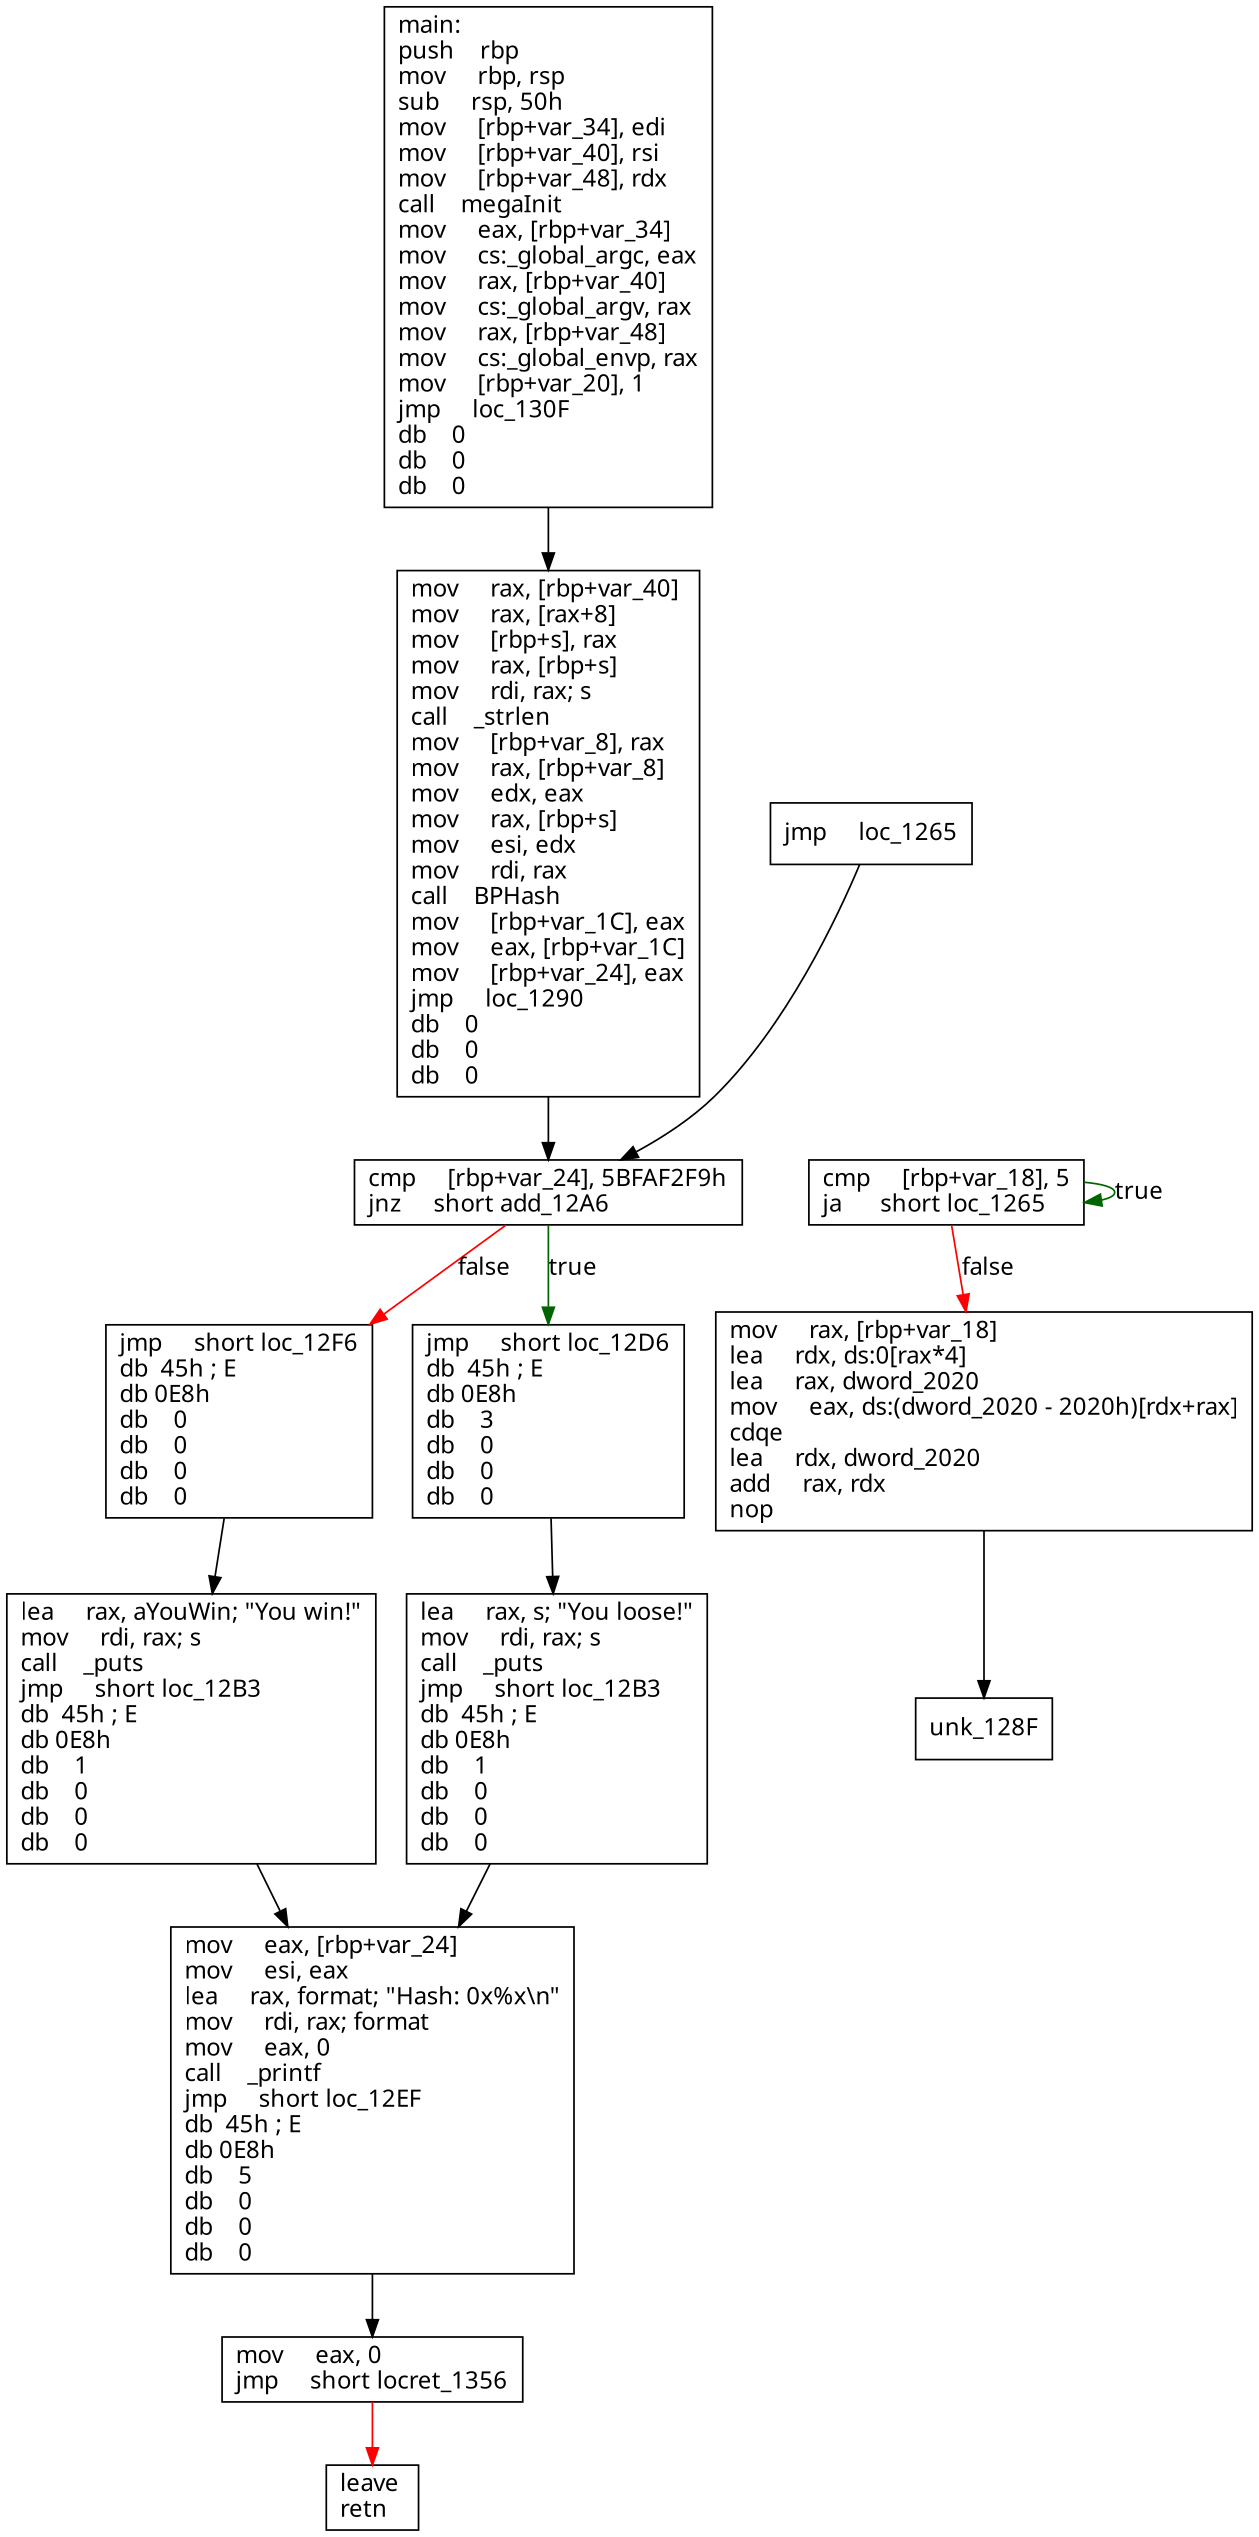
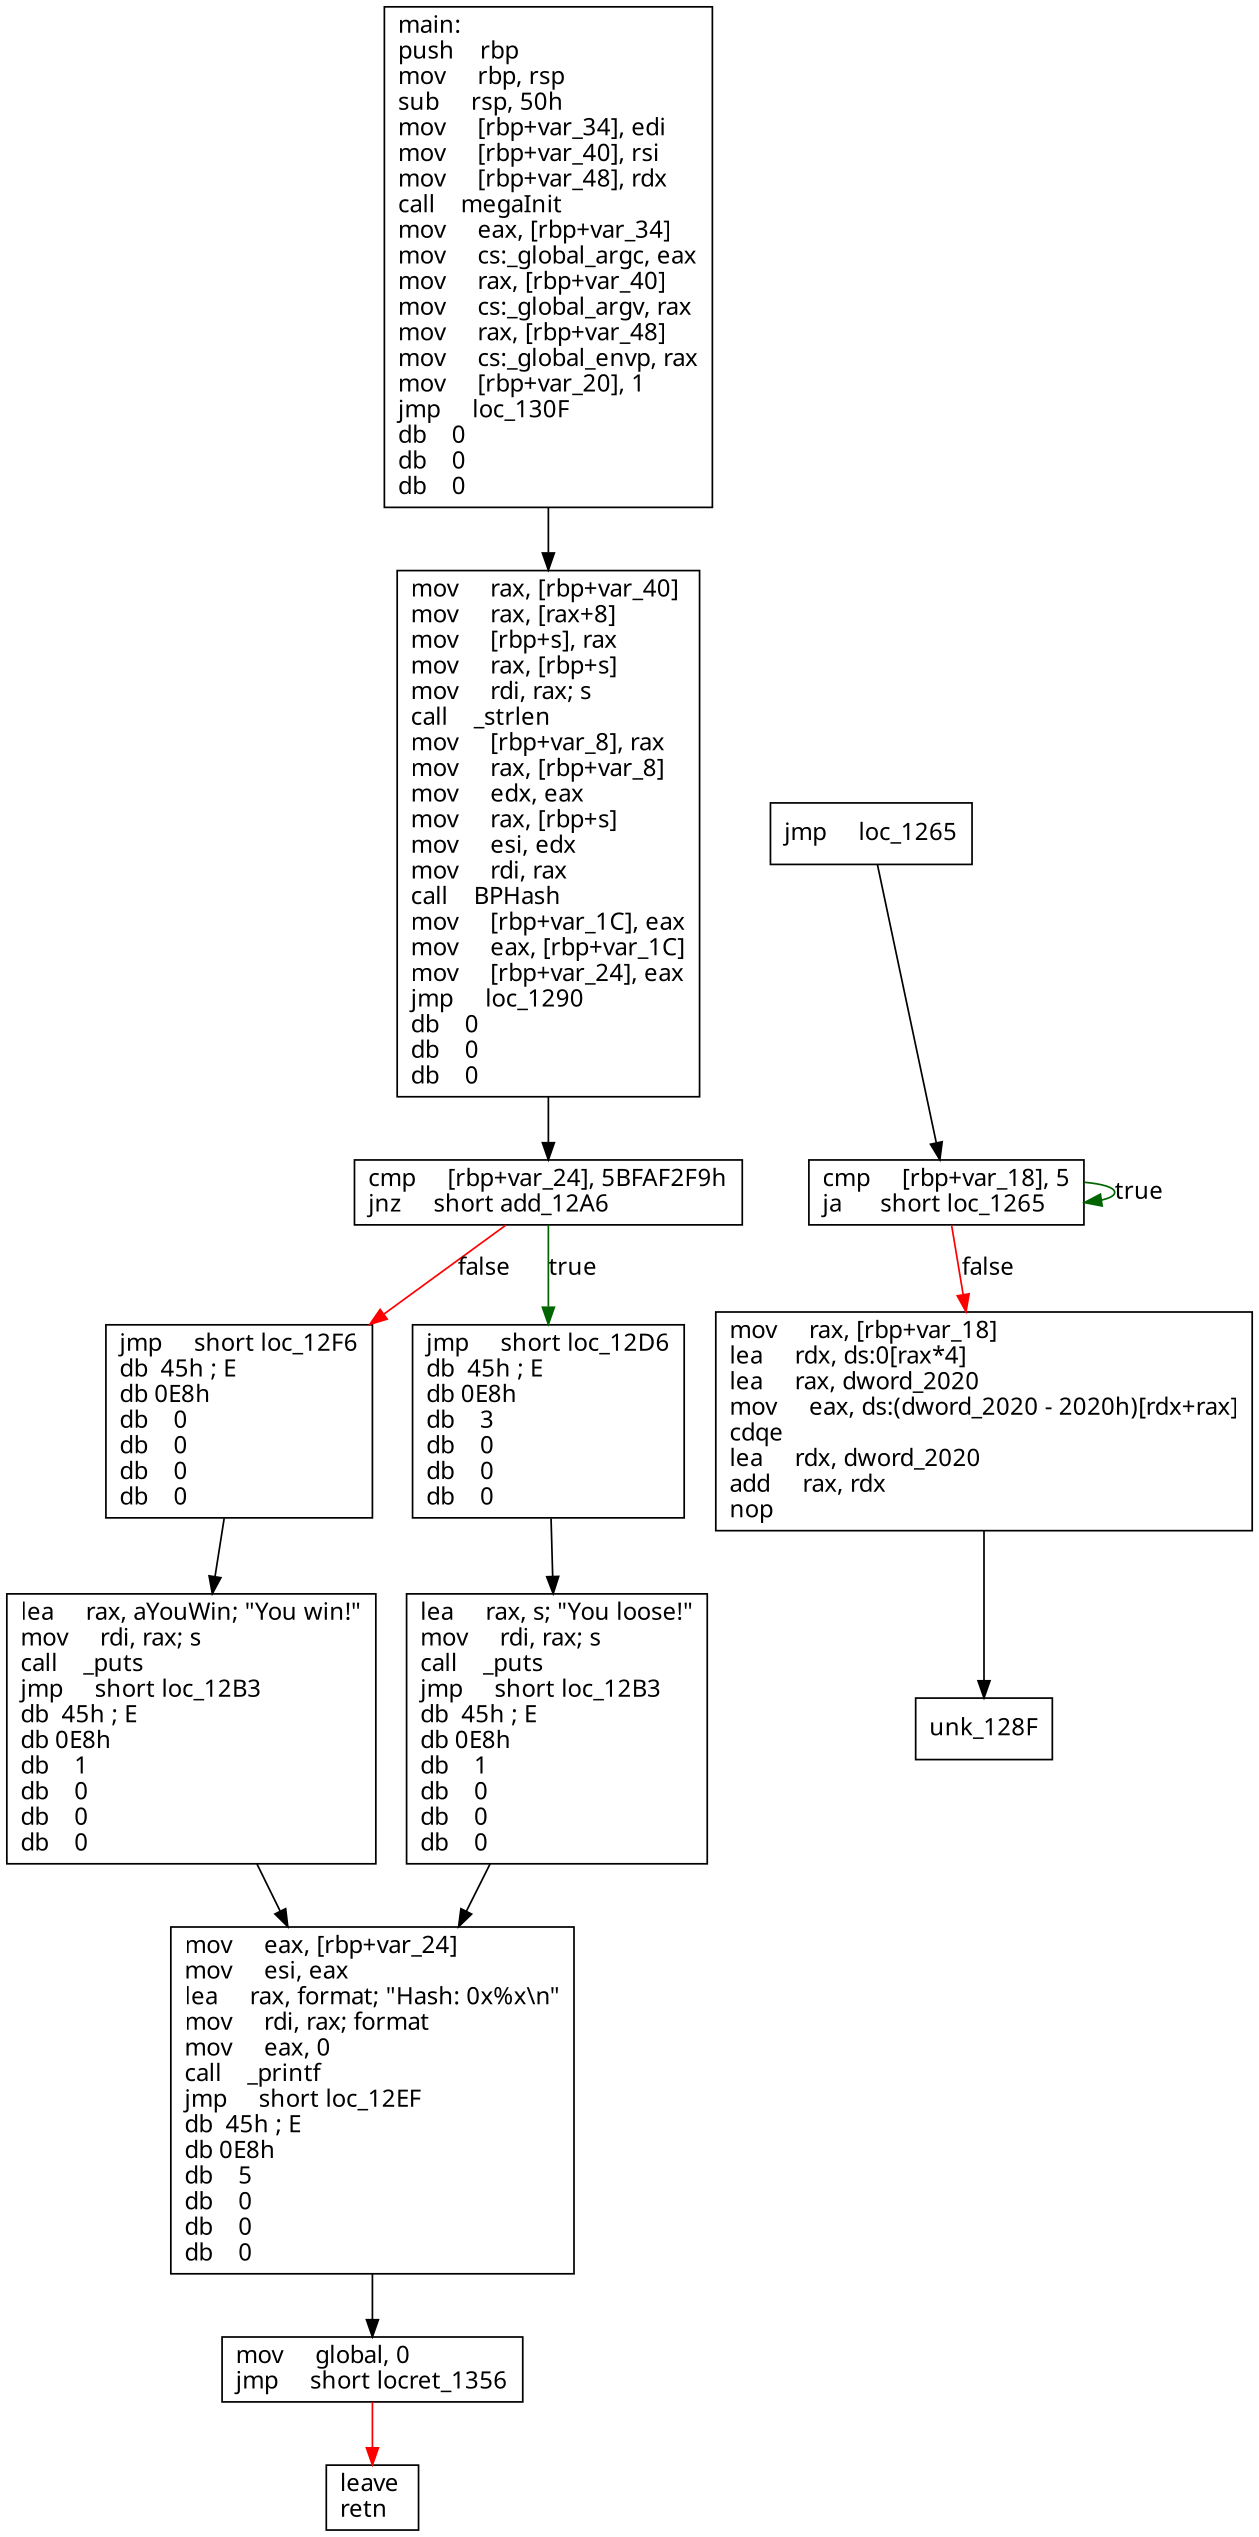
(771, 1027) -> (907, 1004)
(372, 2369) -> (372, 2369)
